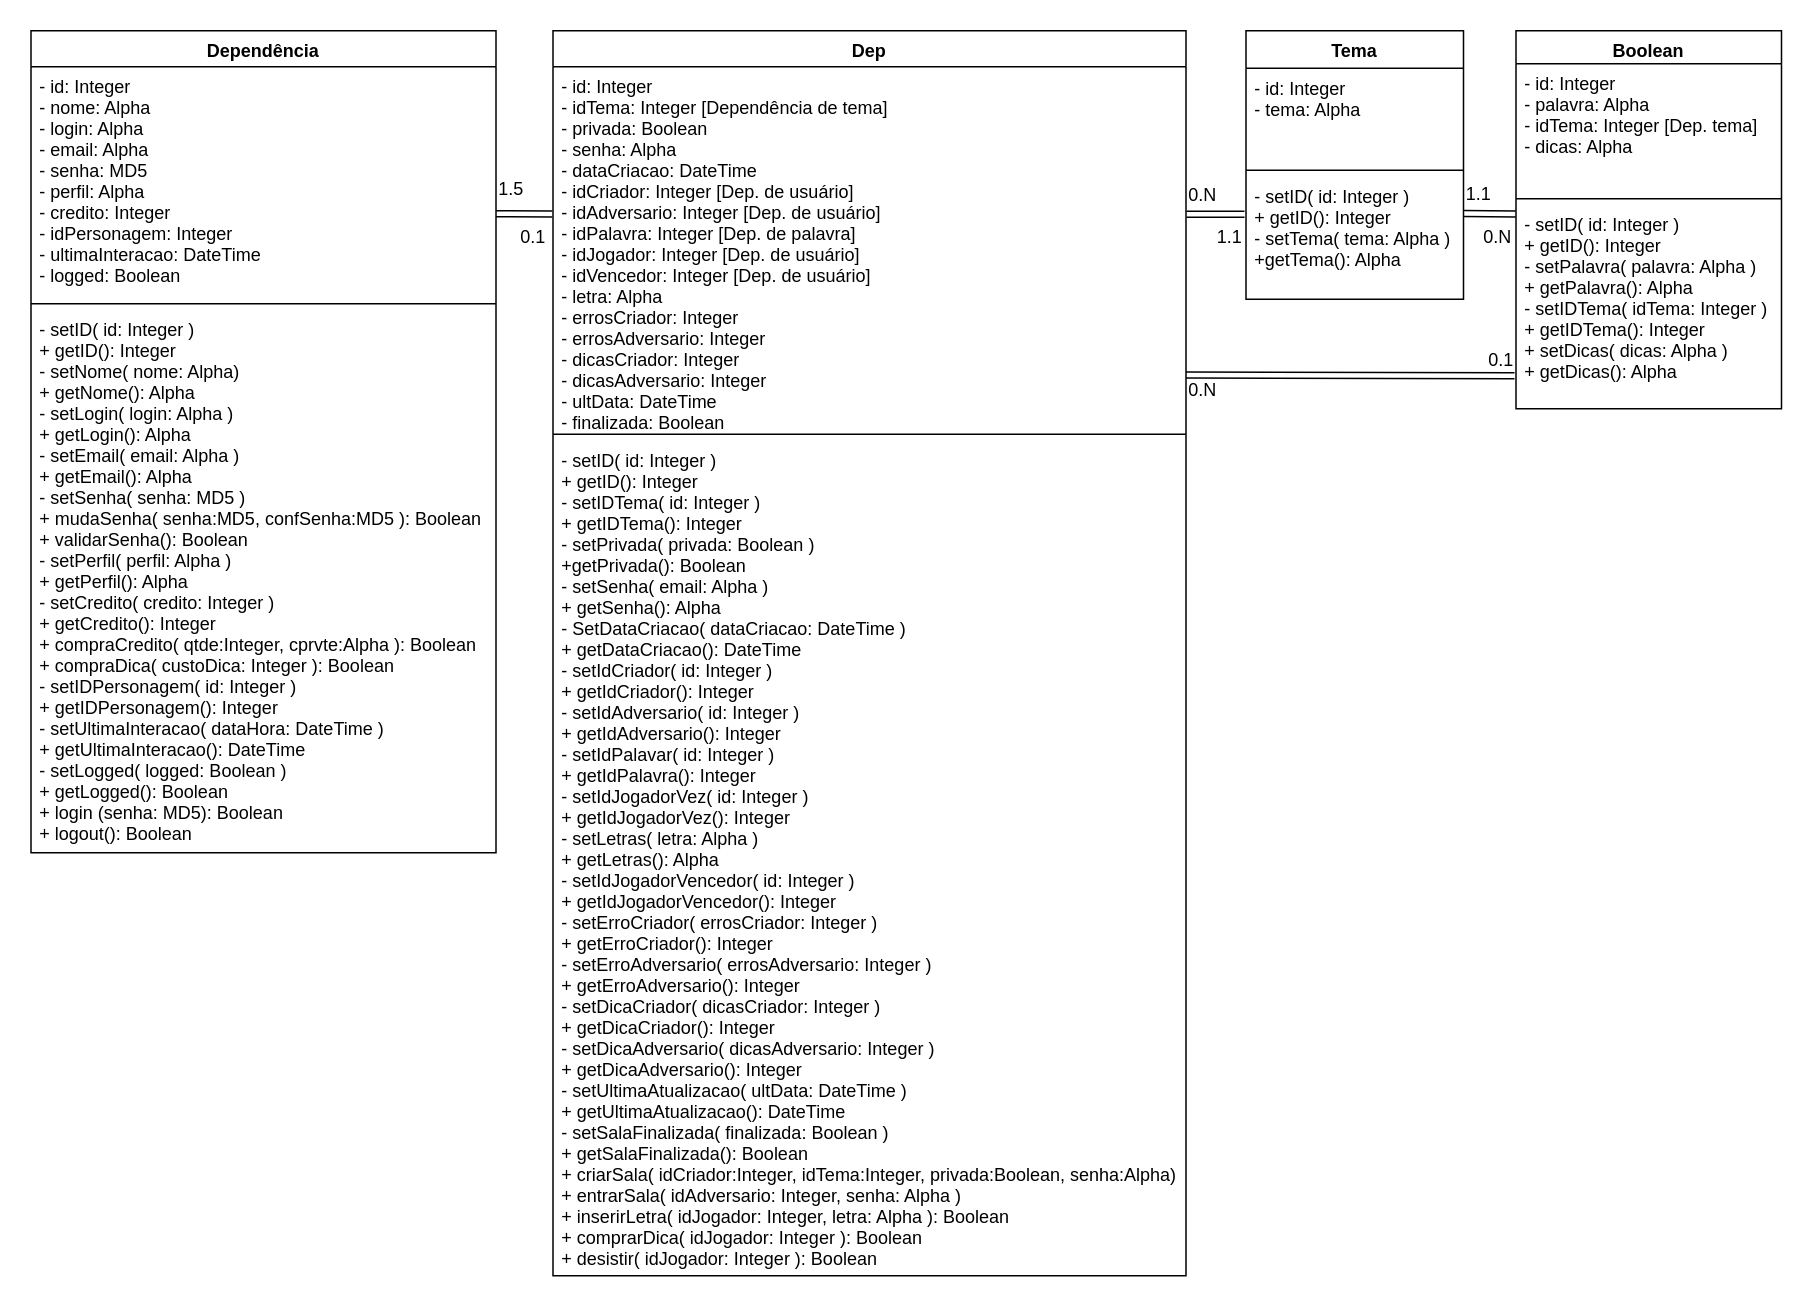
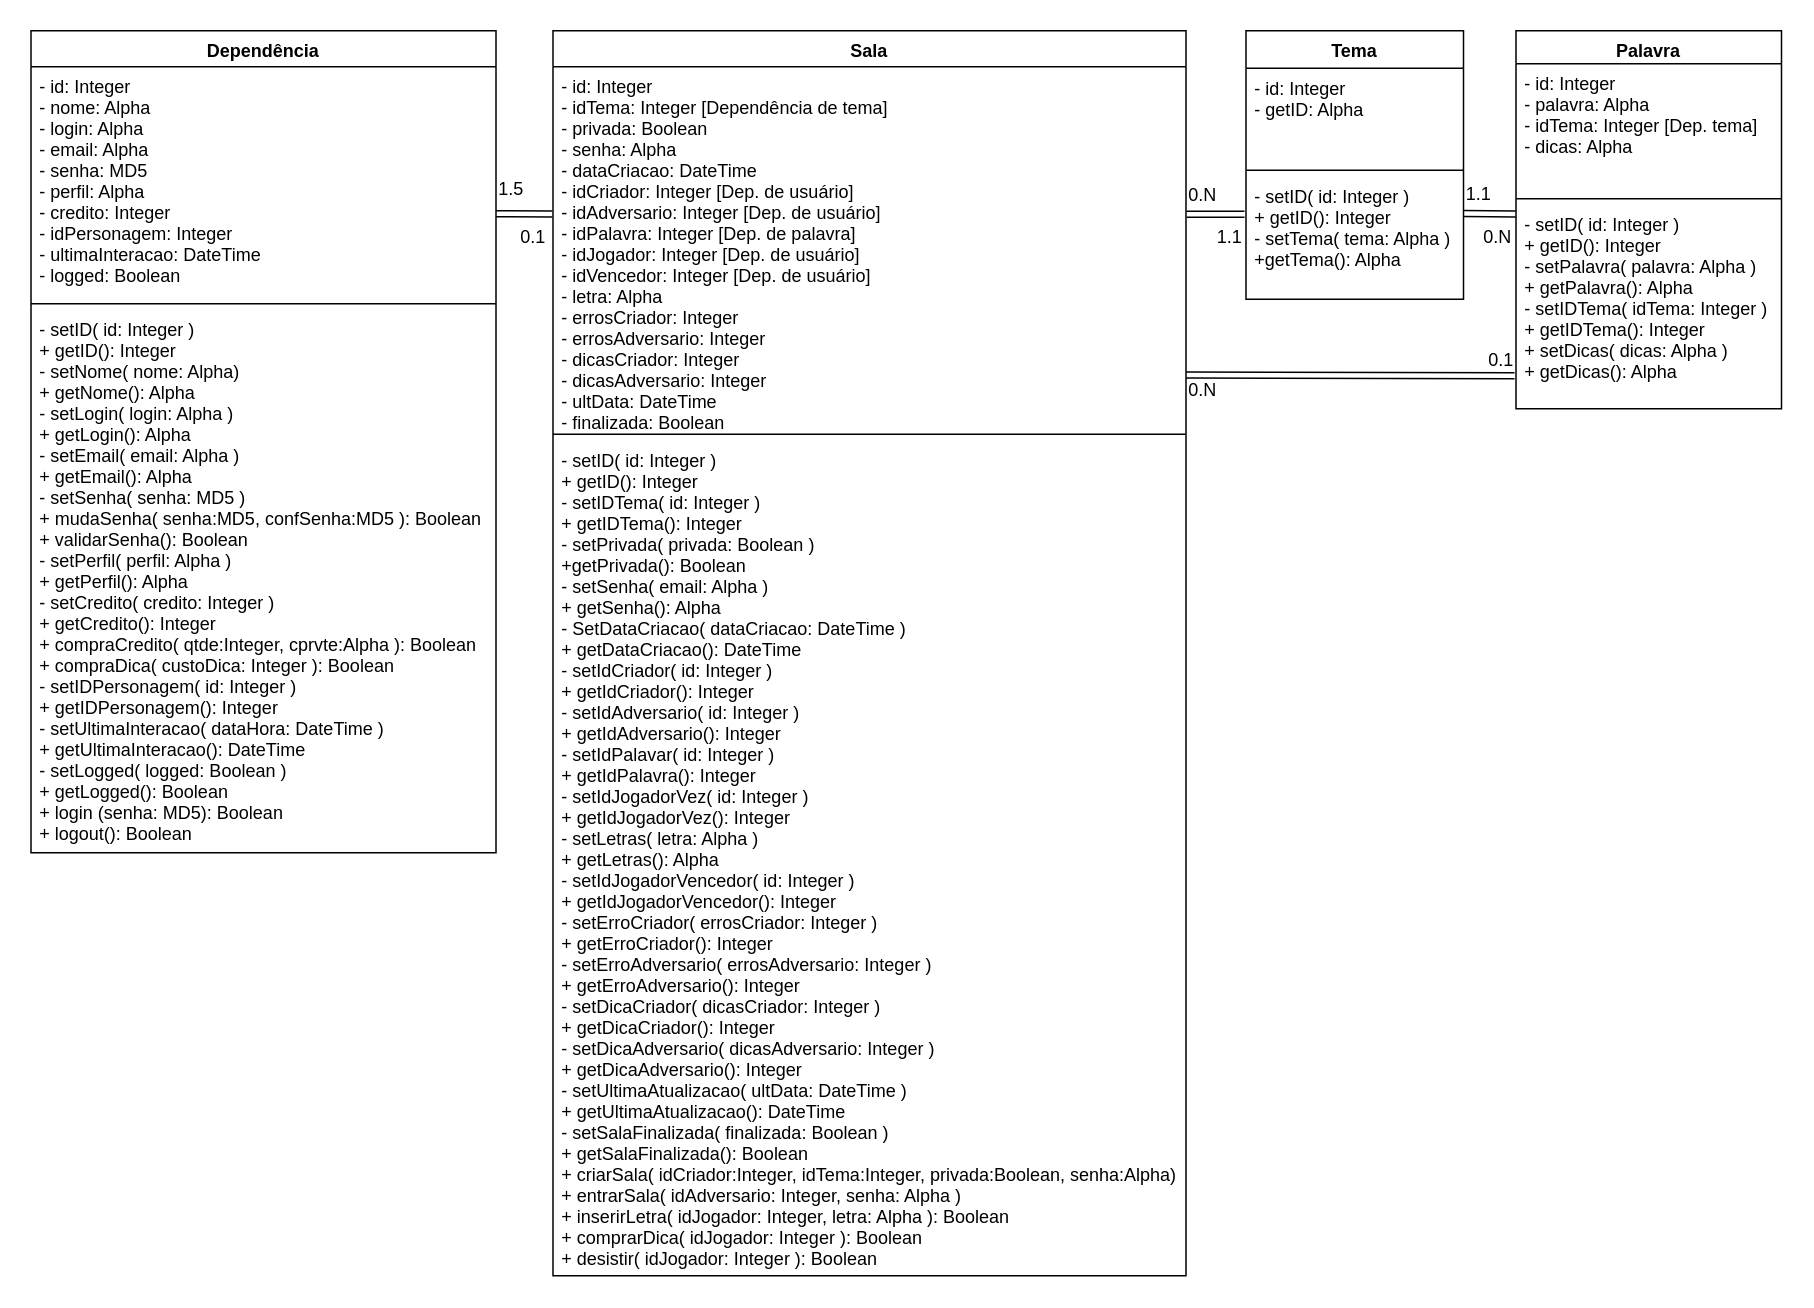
(869, 51) -> (869, 51)
(1648, 51) -> (1648, 51)
(1310, 89) -> (1310, 89)
